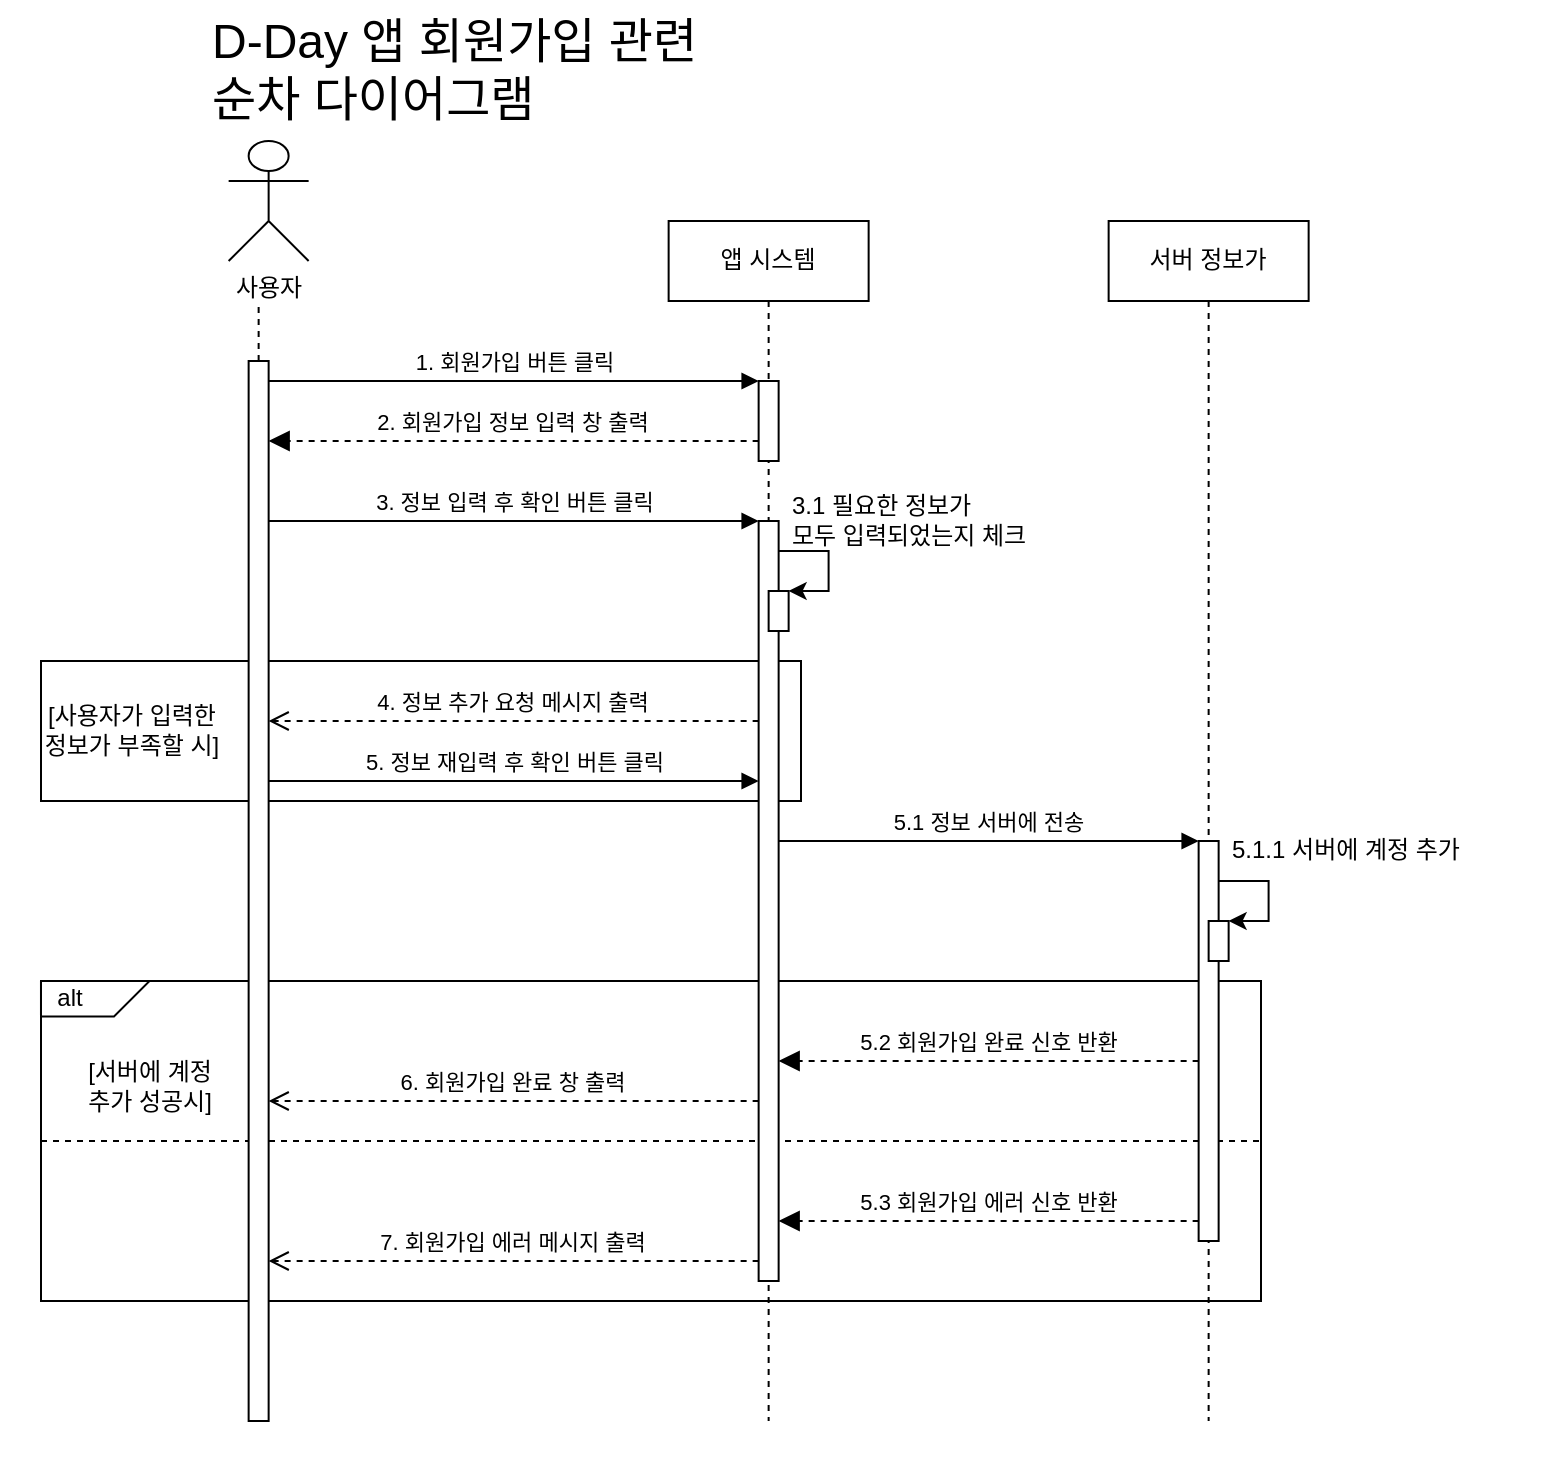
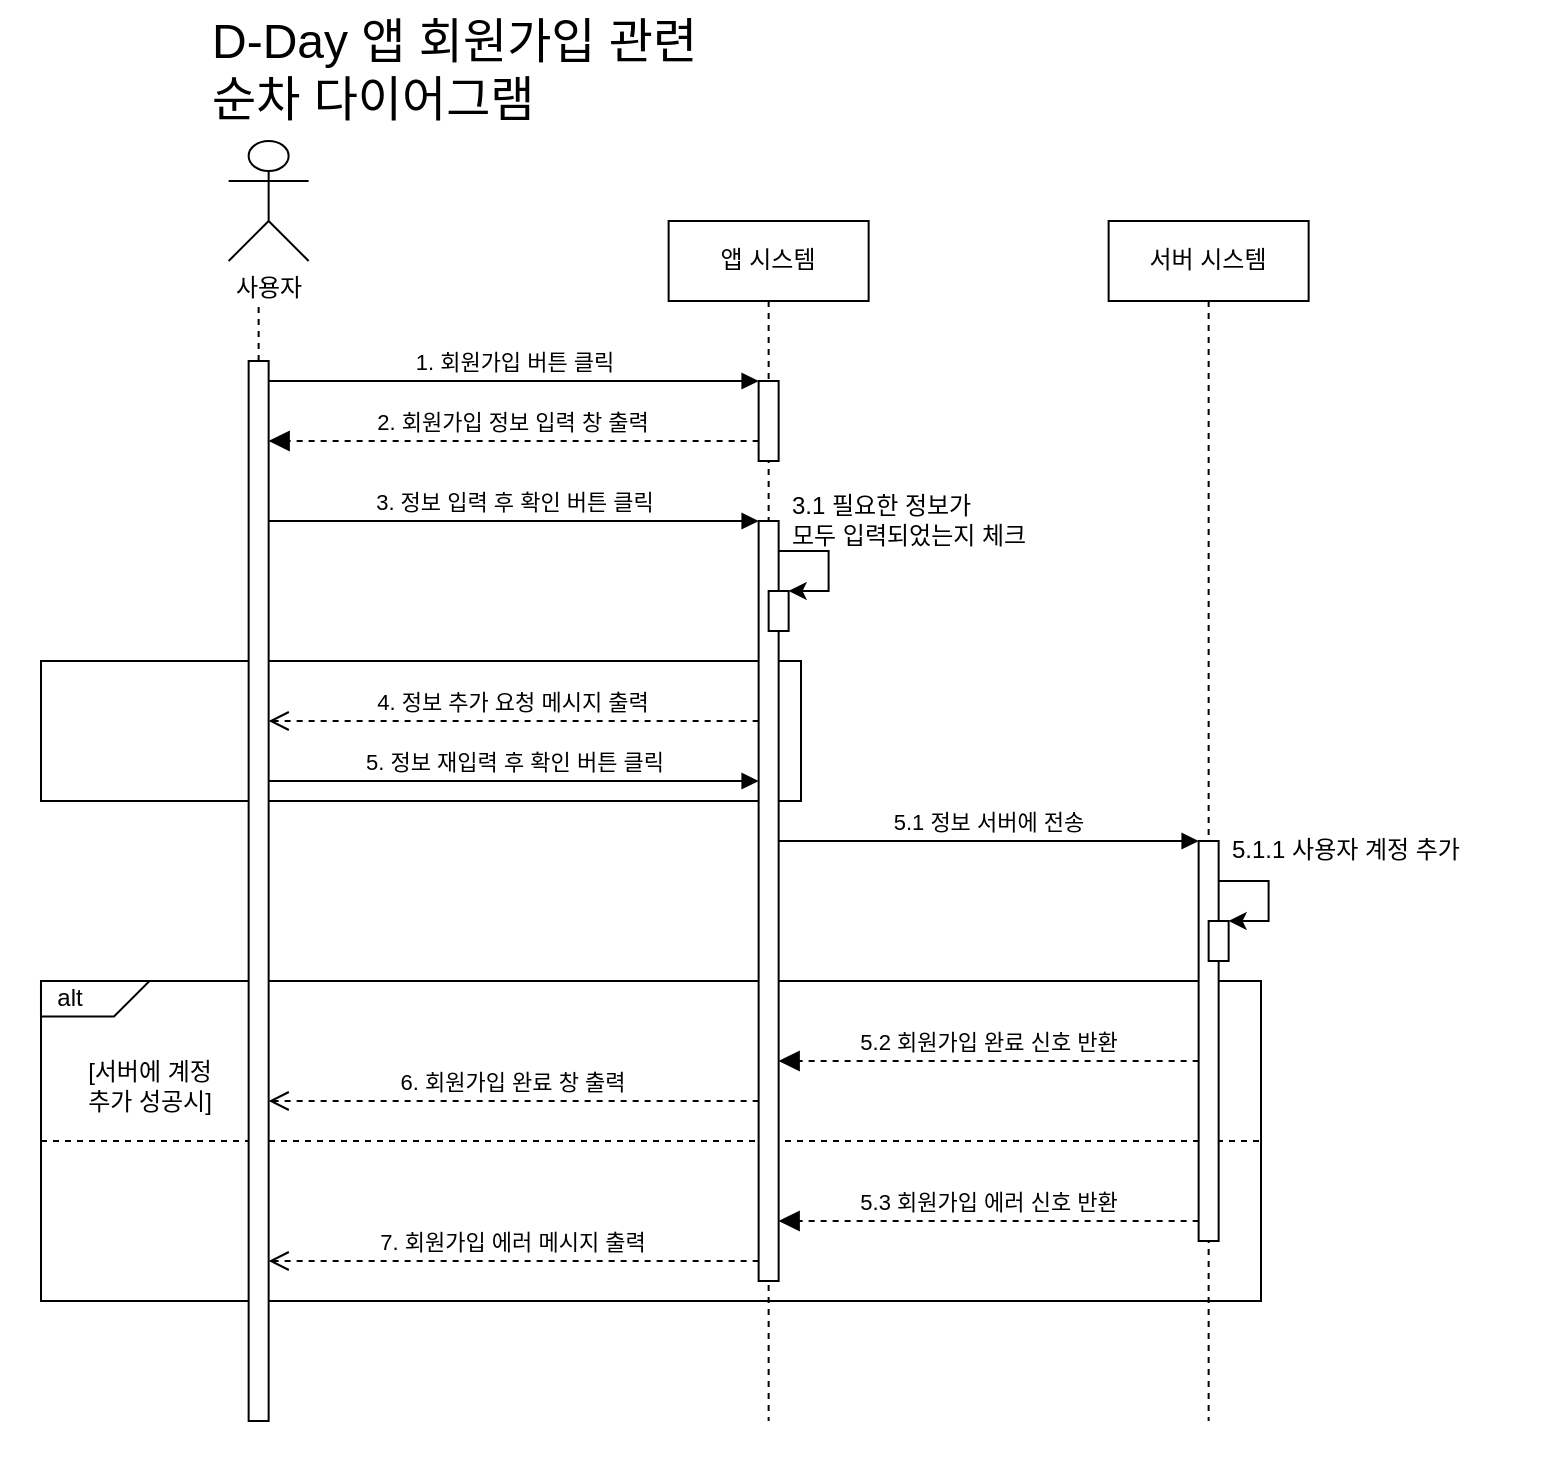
(1209, 261) -> (1209, 261)
(133, 731) -> none
(1355, 851) -> (1355, 851)
